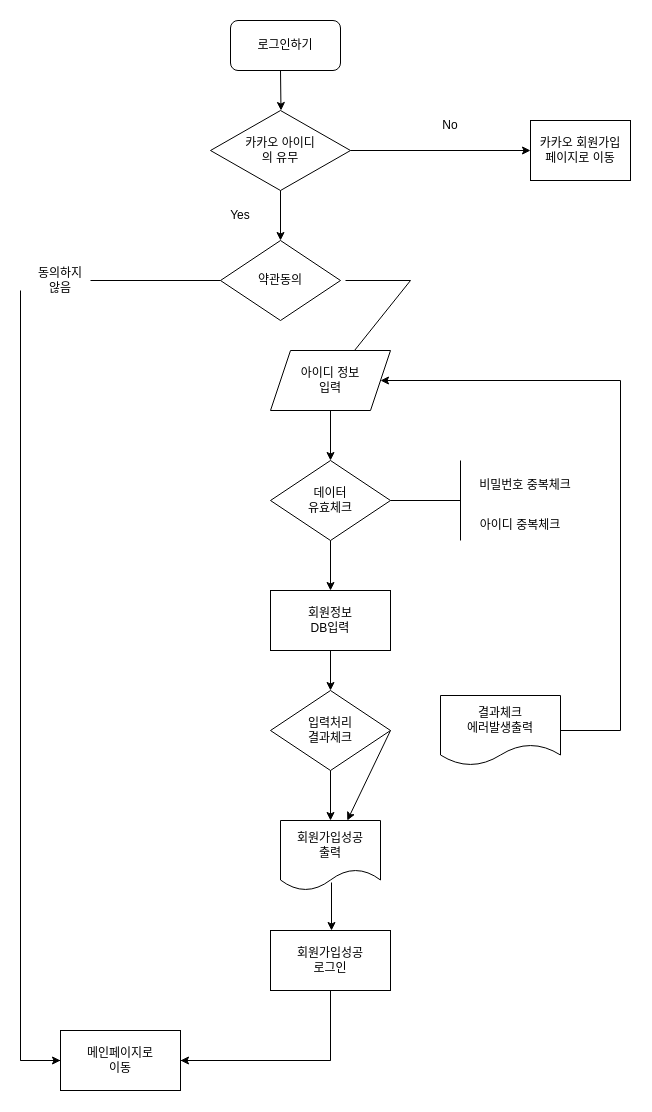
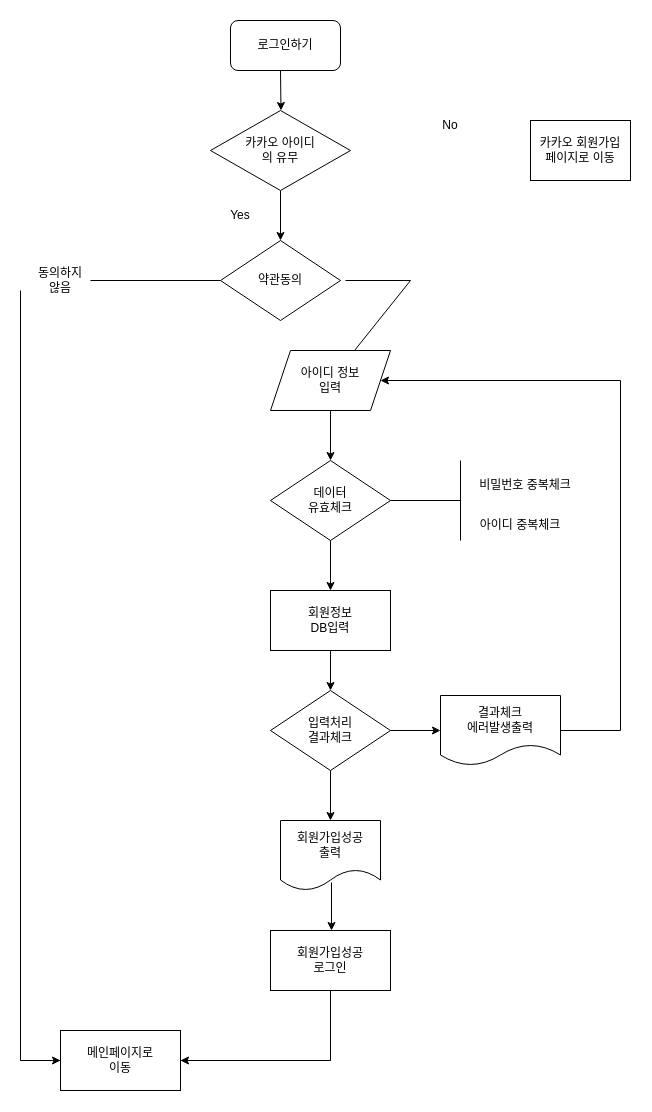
(437, 151) -> none
(370, 772) -> (412, 731)
